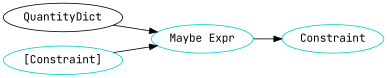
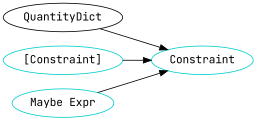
(131, 28) -> (130, 38)
(131, 50) -> (133, 60)
